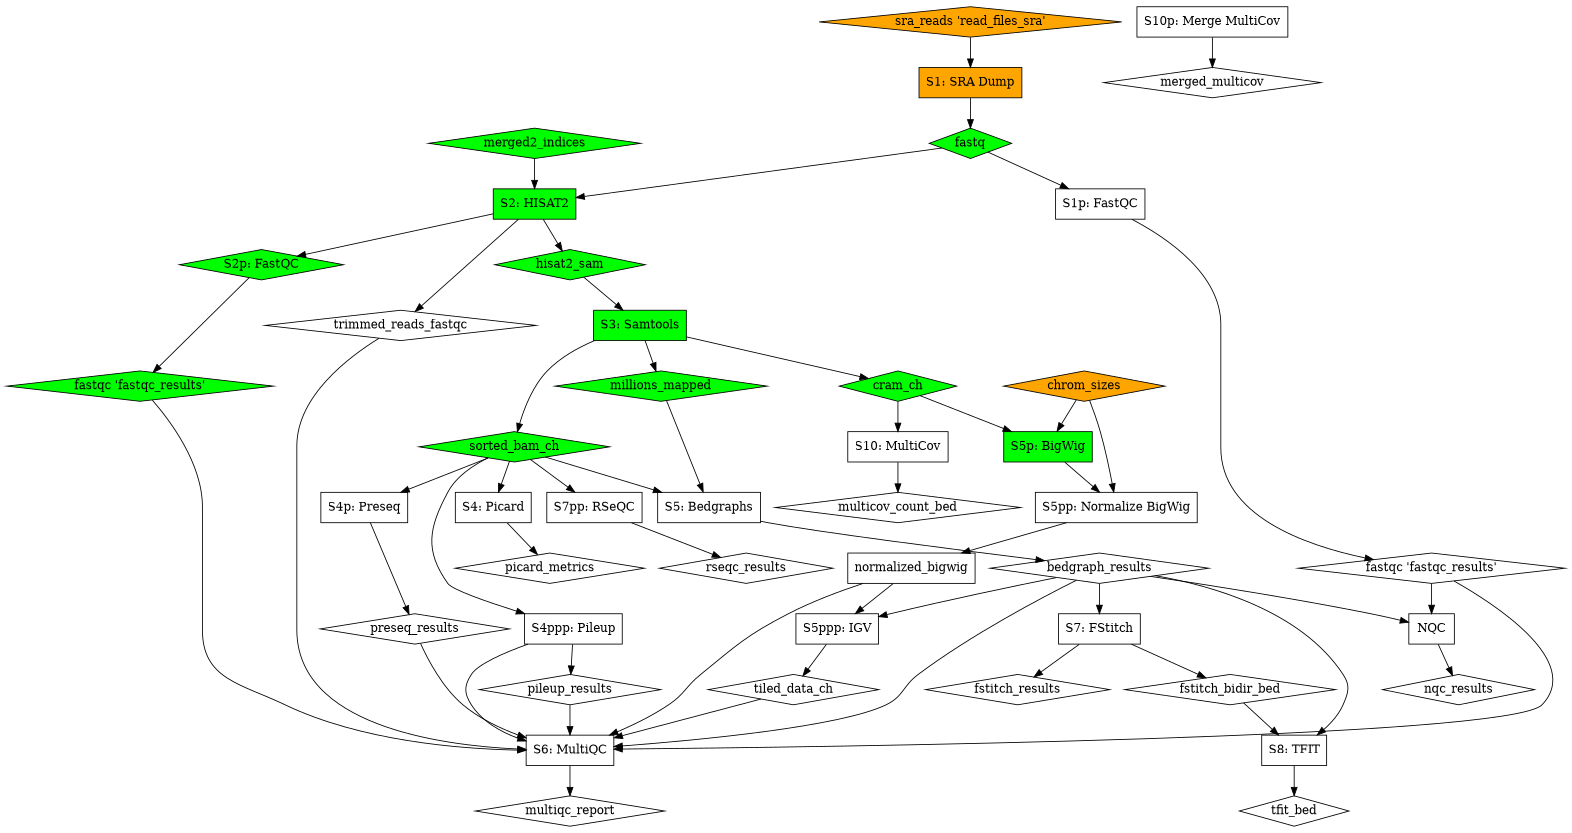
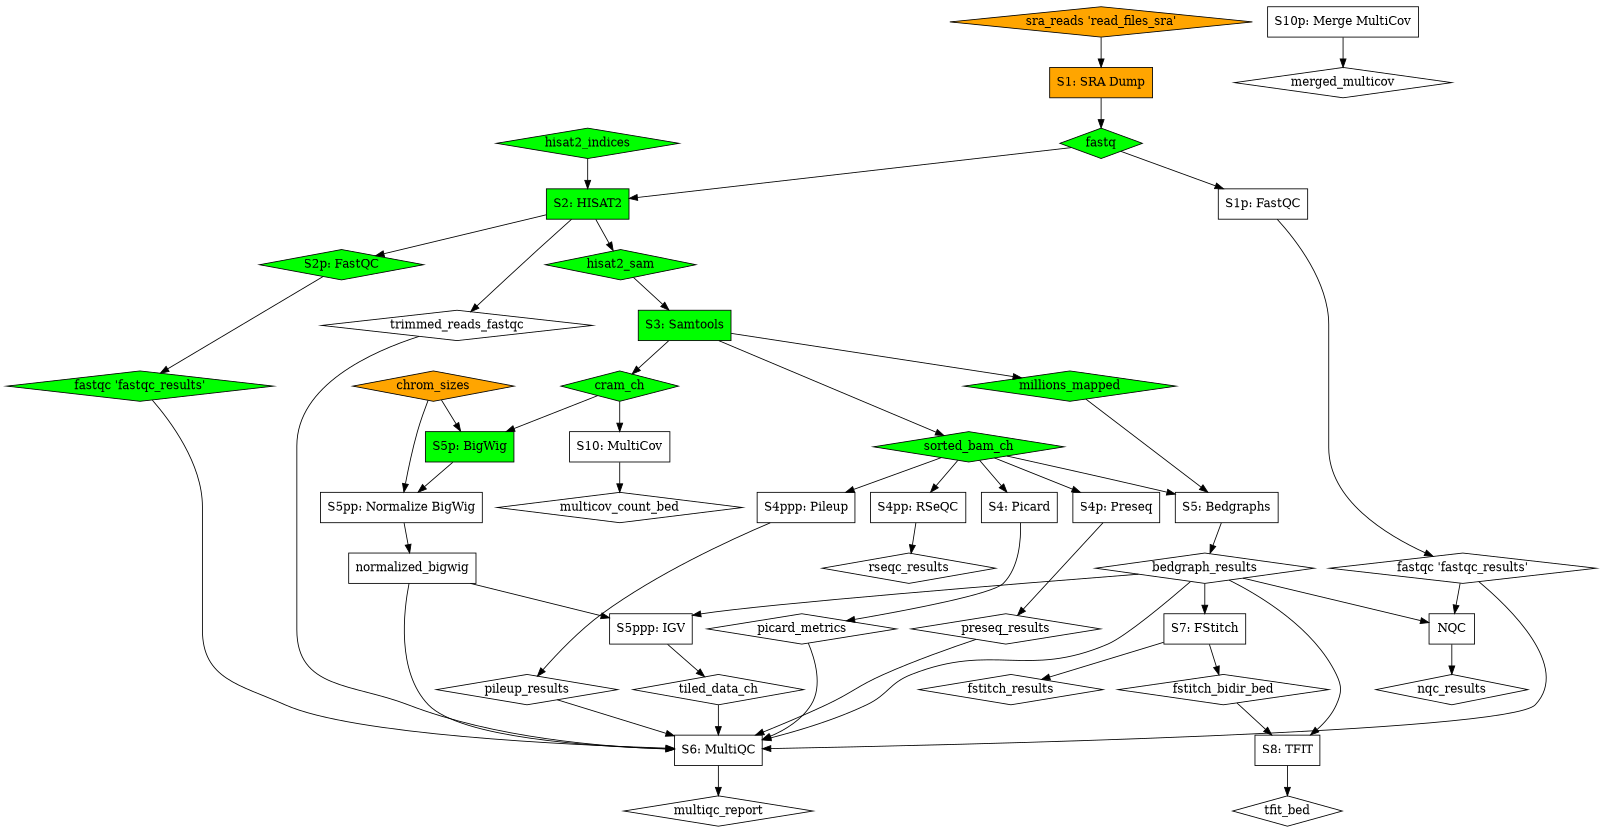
(535, 143) -> (588, 143)
(594, 508) -> (918, 508)
(466, 686) -> (814, 700)
